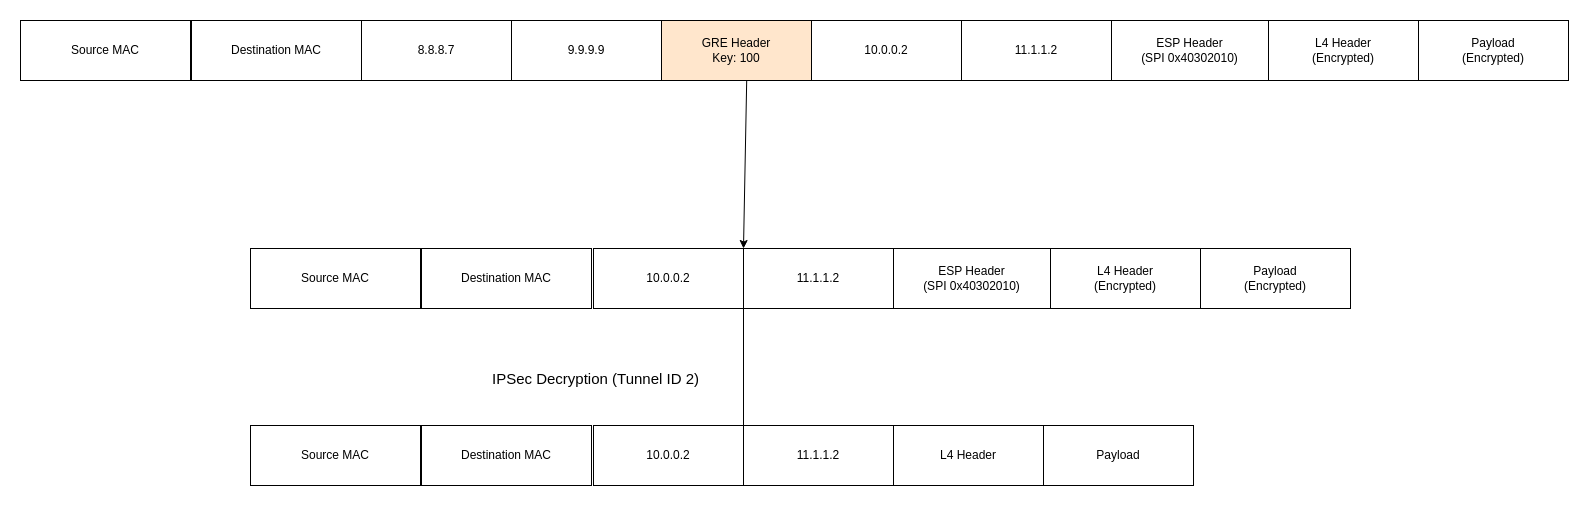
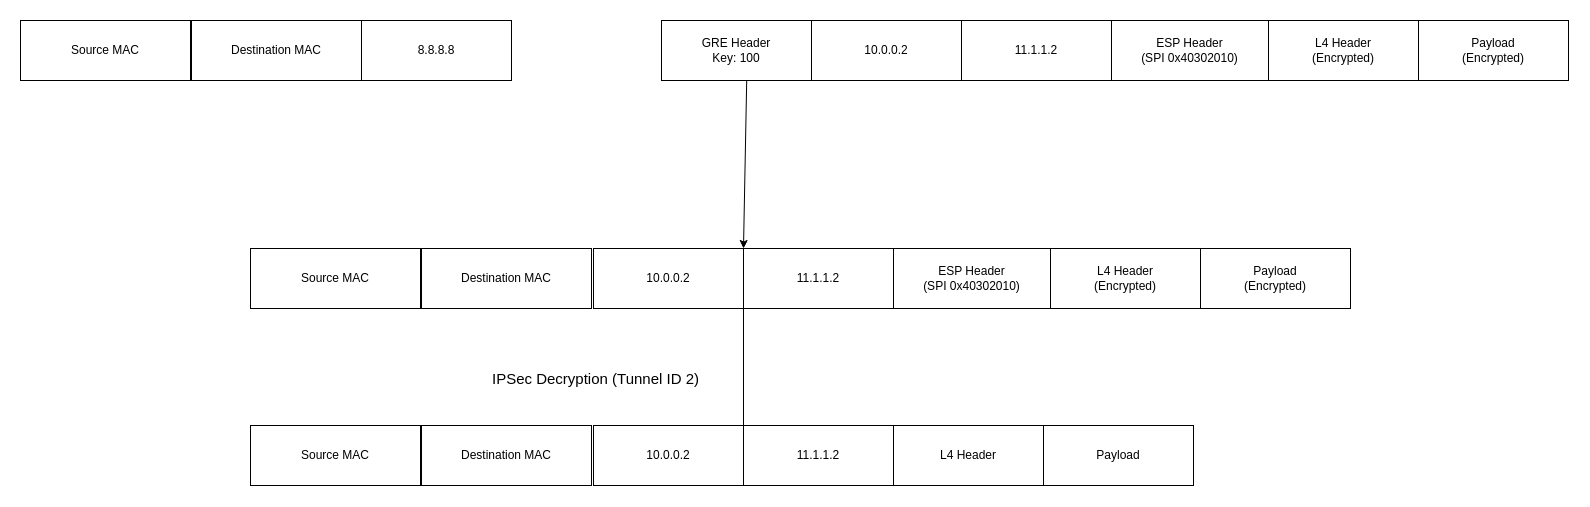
(437, 51) -> (437, 51)
(587, 51) -> none
(737, 51) -> (737, 51)
